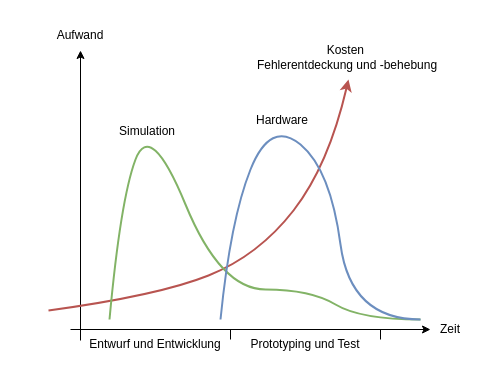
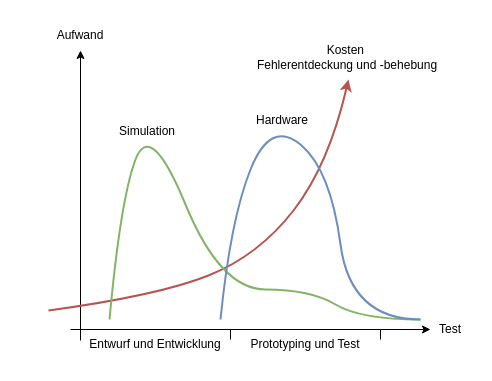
(451, 330) -> (451, 330)
